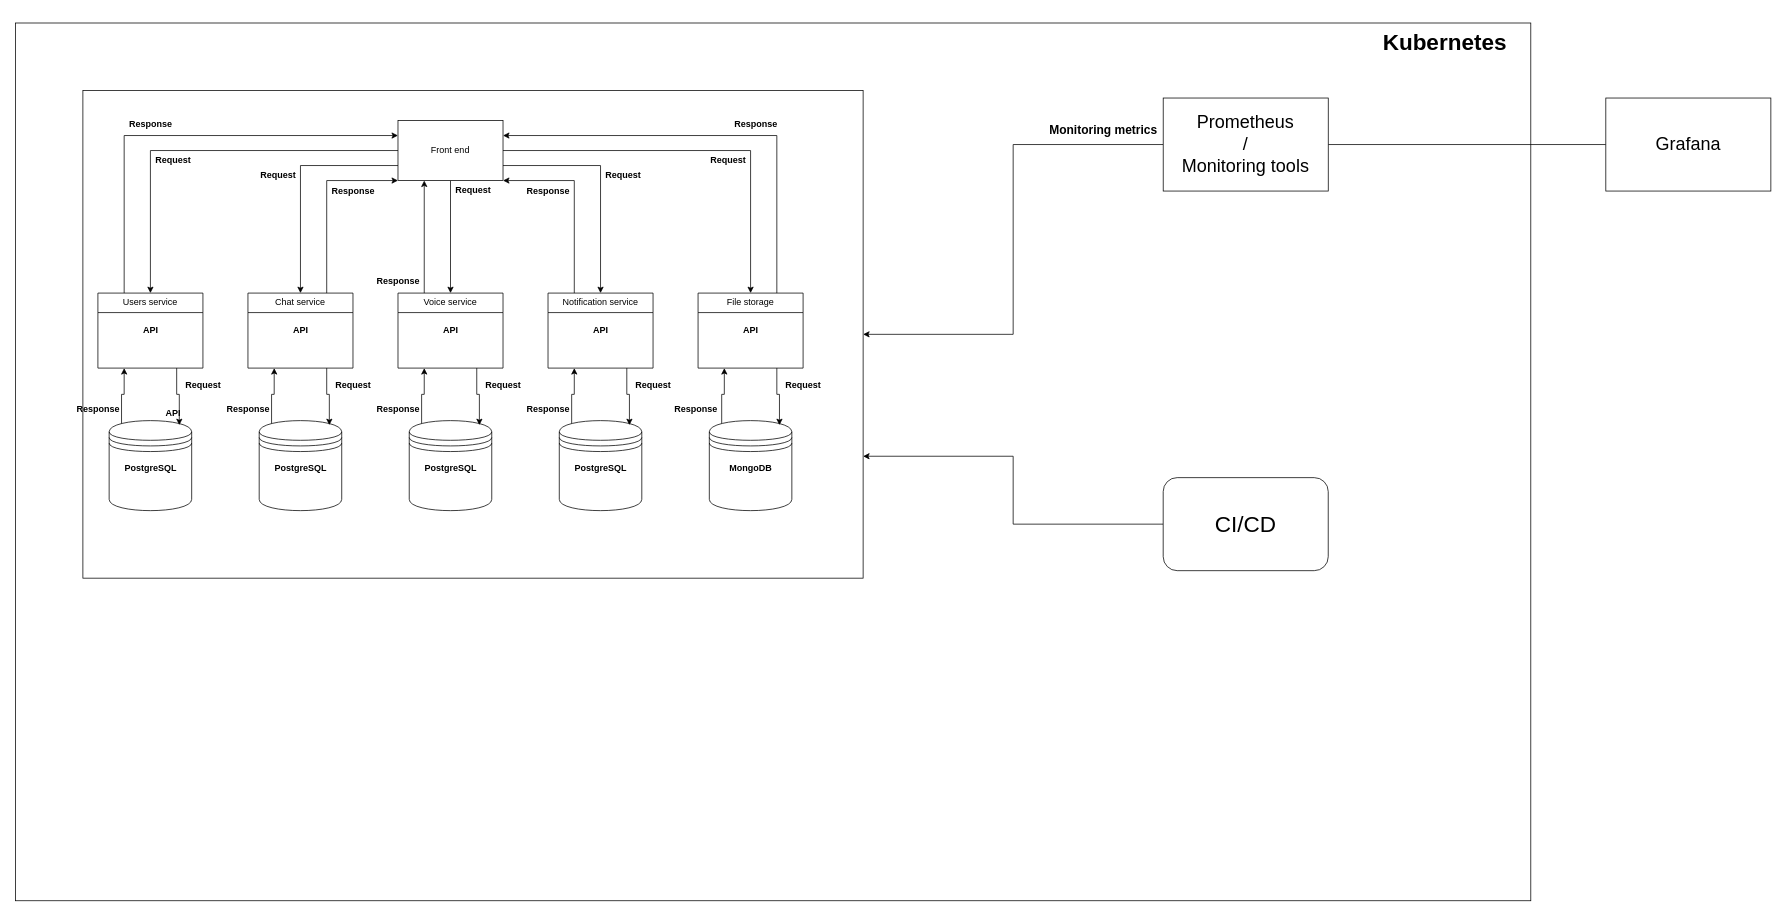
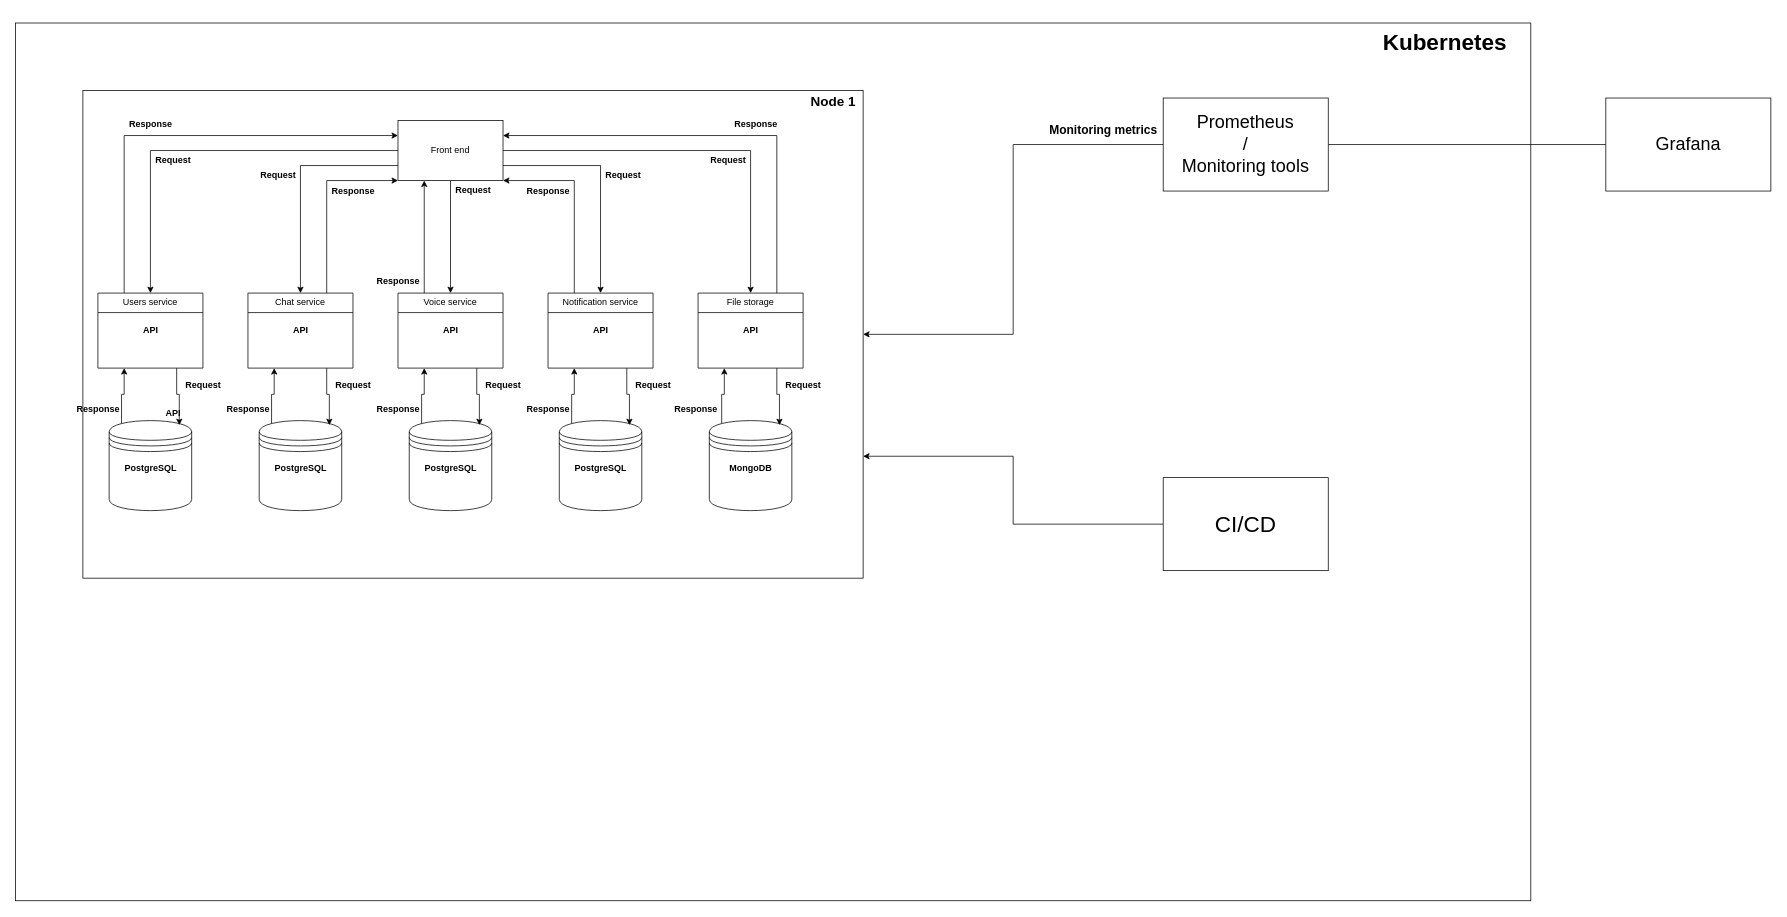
none -> (833, 102)
(1245, 524) -> (1245, 524)
